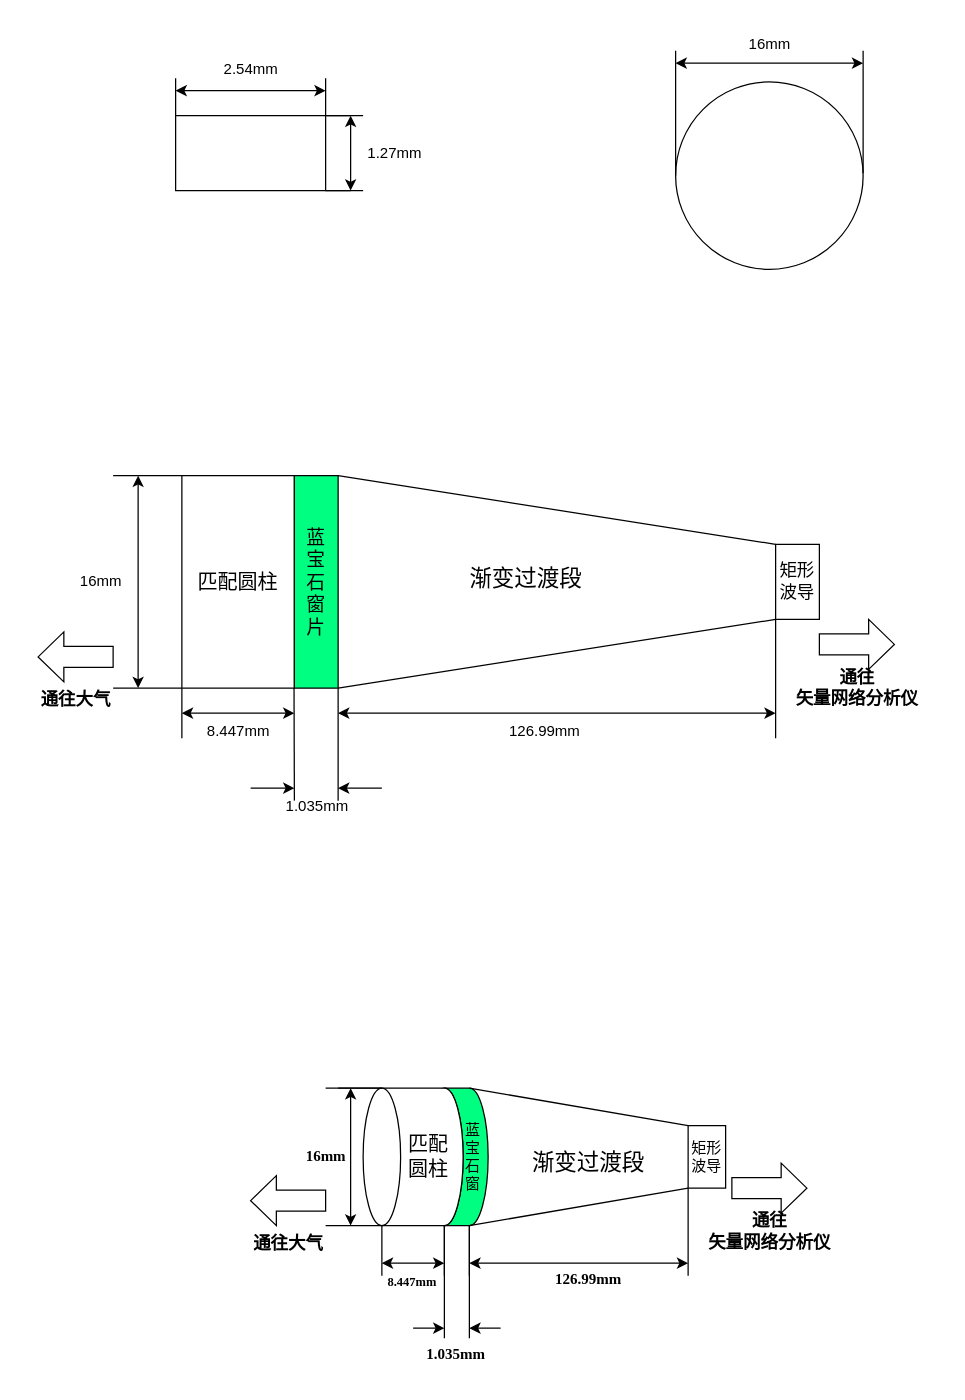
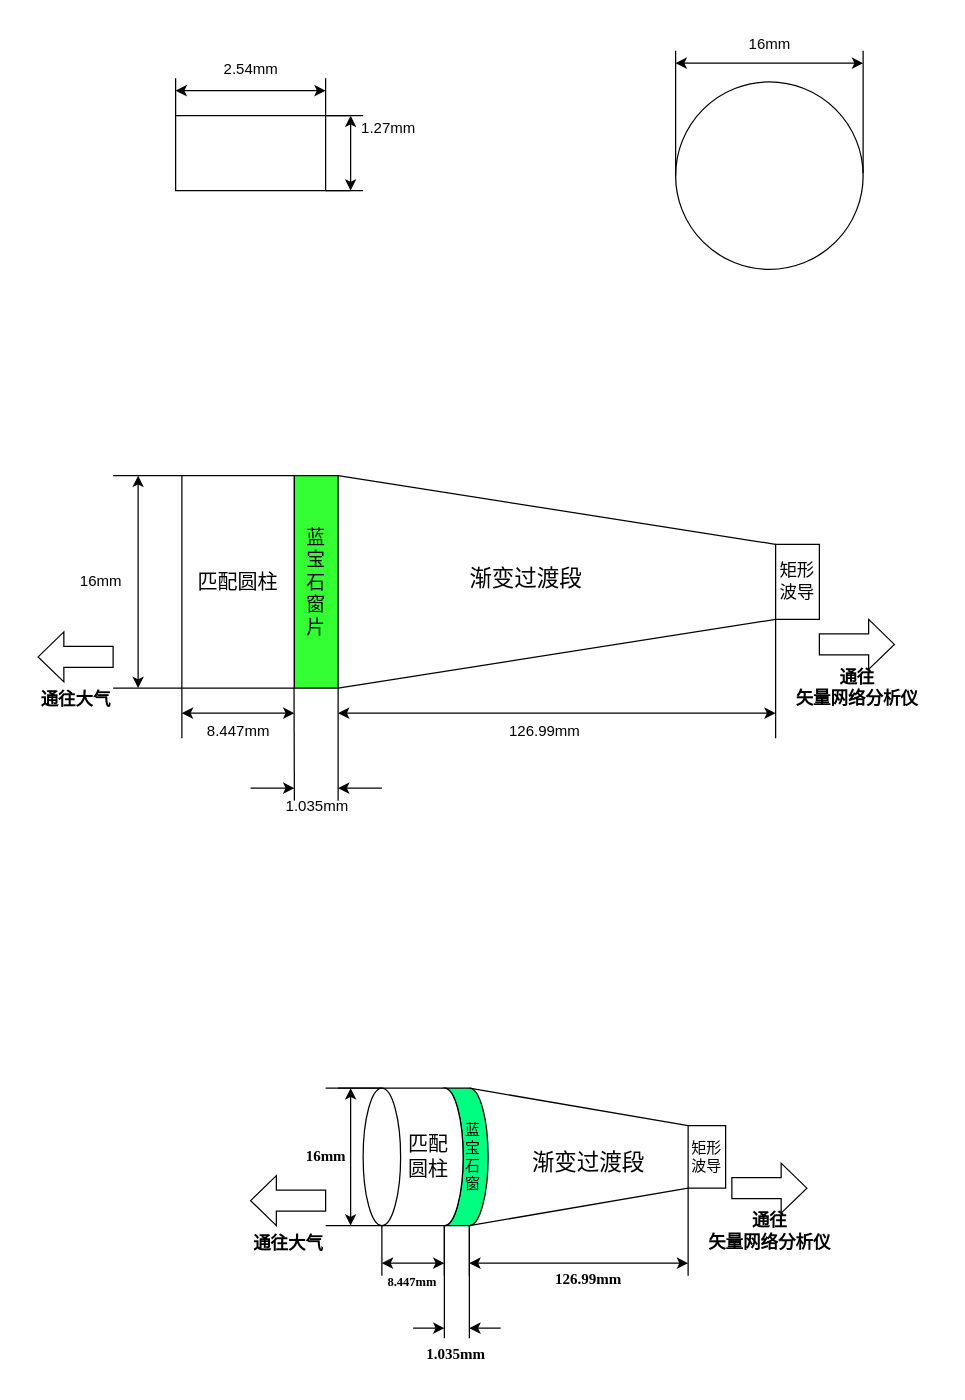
(394, 153) -> (388, 128)
(316, 582) -> (316, 582)
